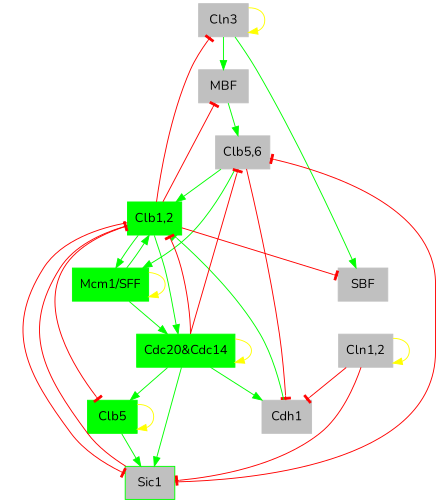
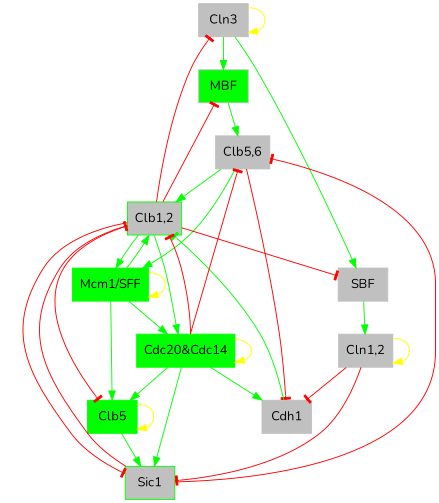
(223, 86) -> (223, 86)
(155, 218) -> (155, 218)
none -> (364, 313)
none -> (111, 346)
